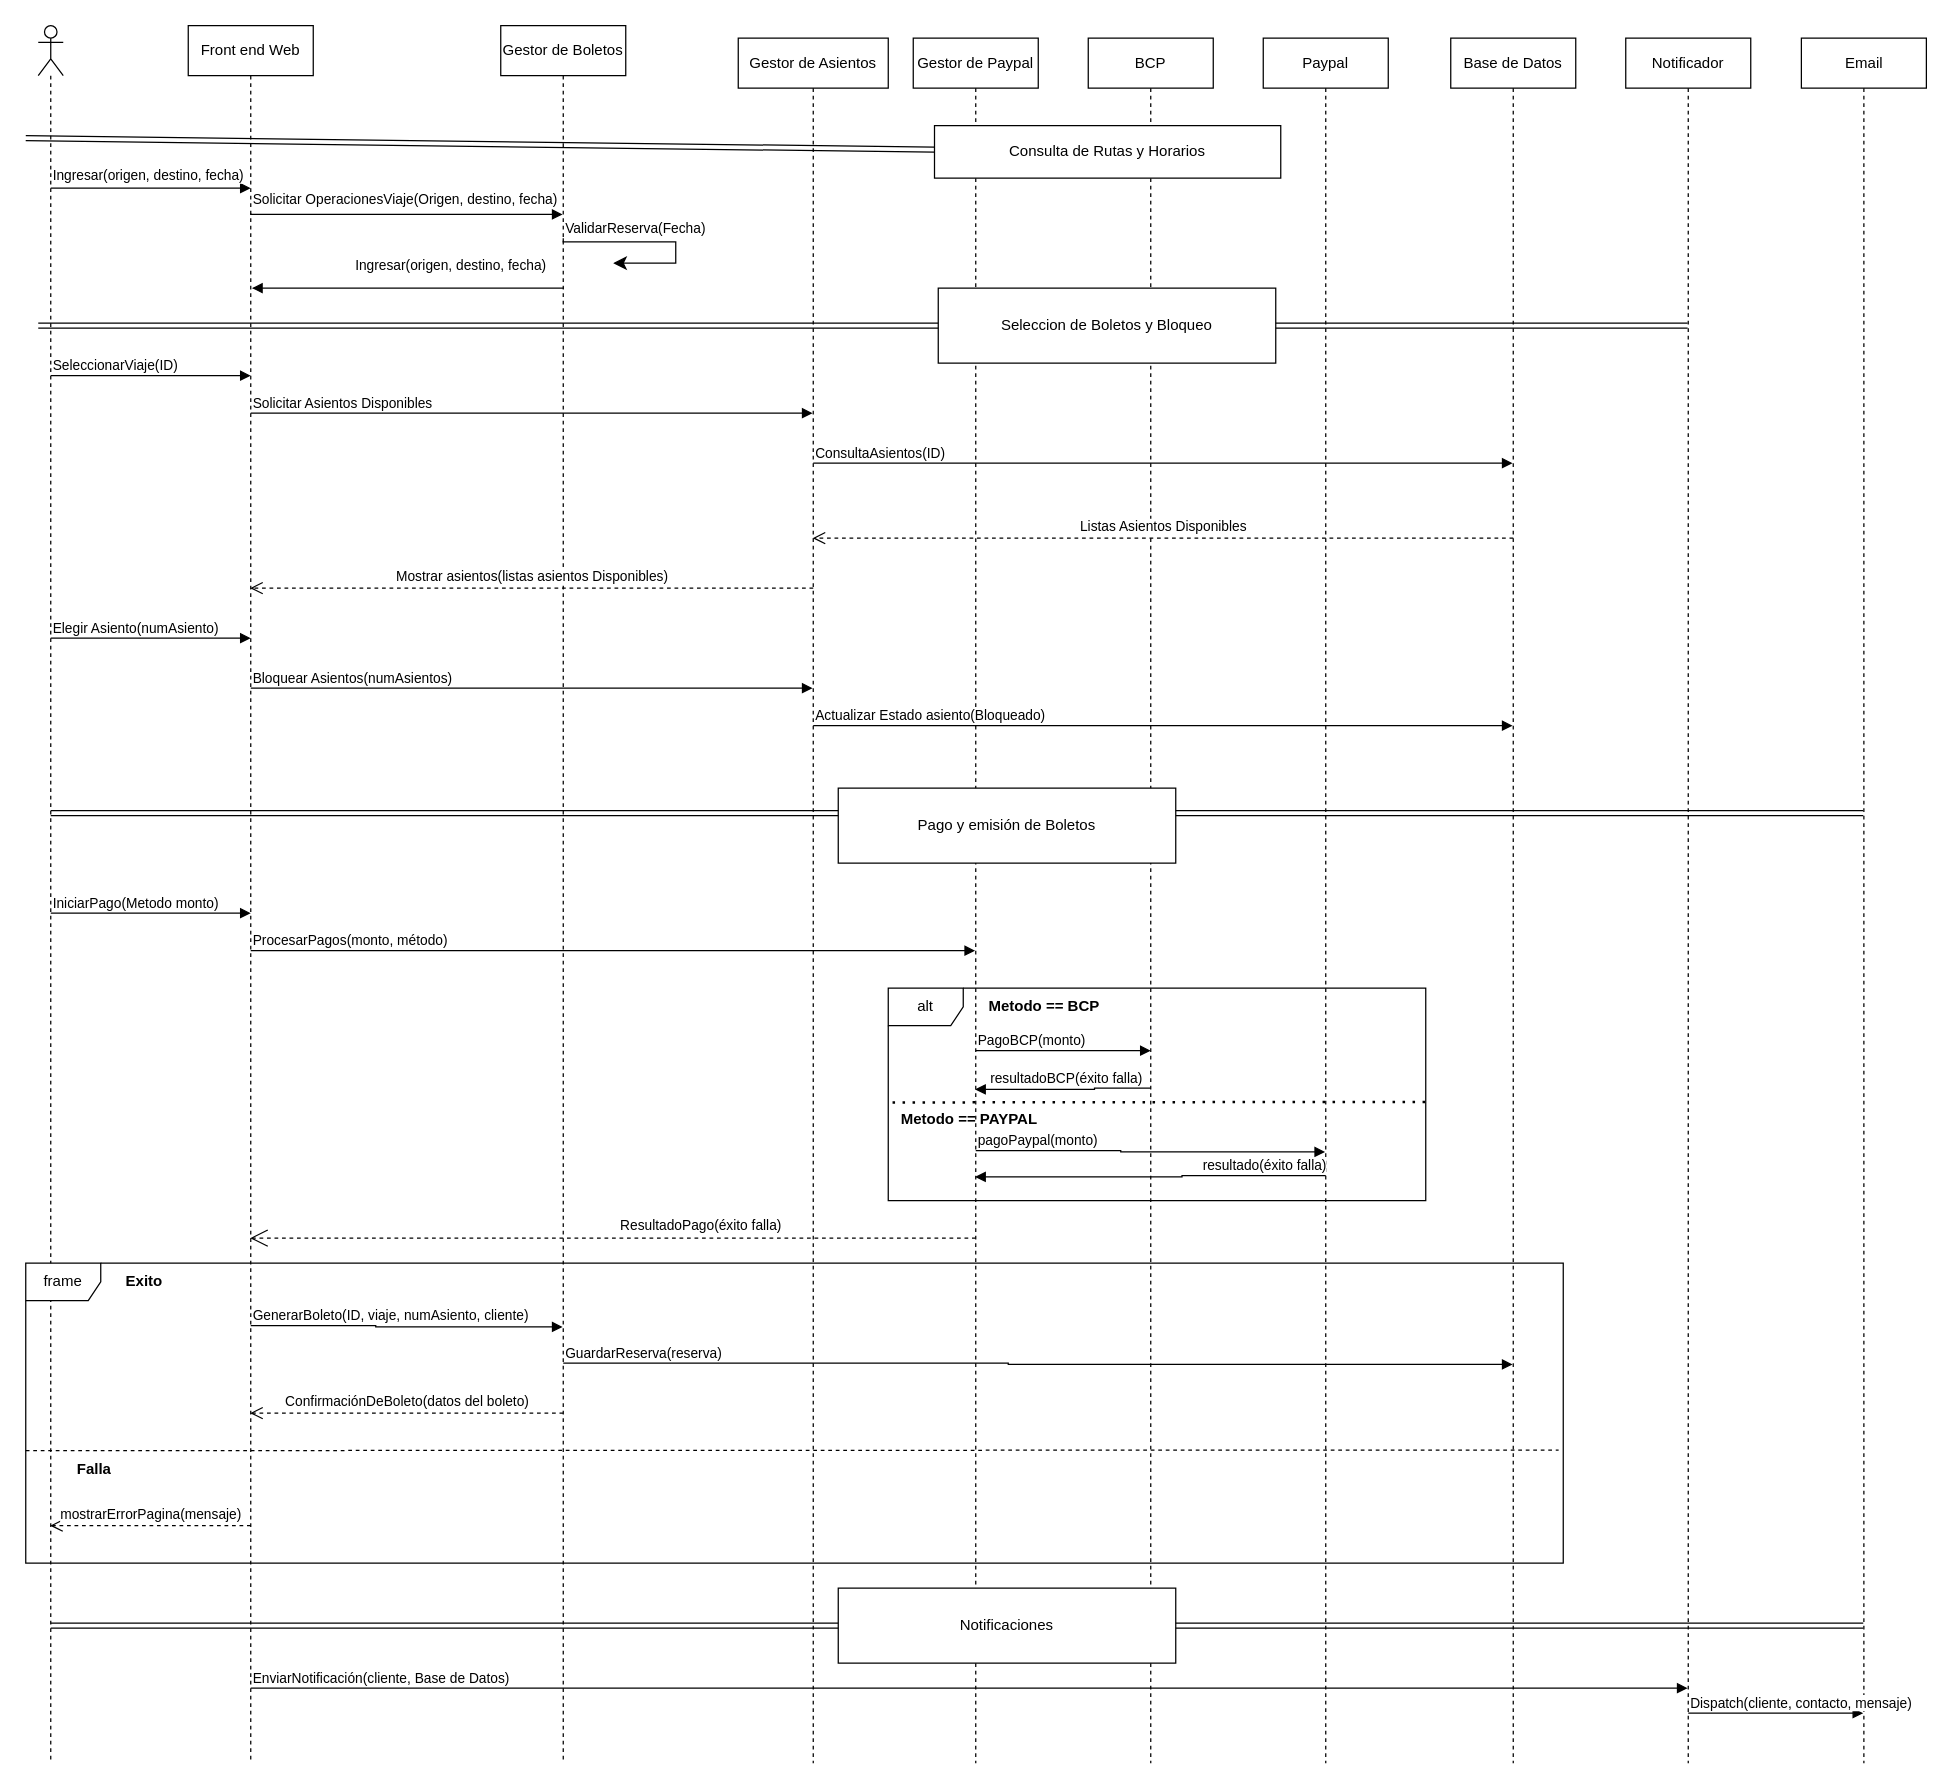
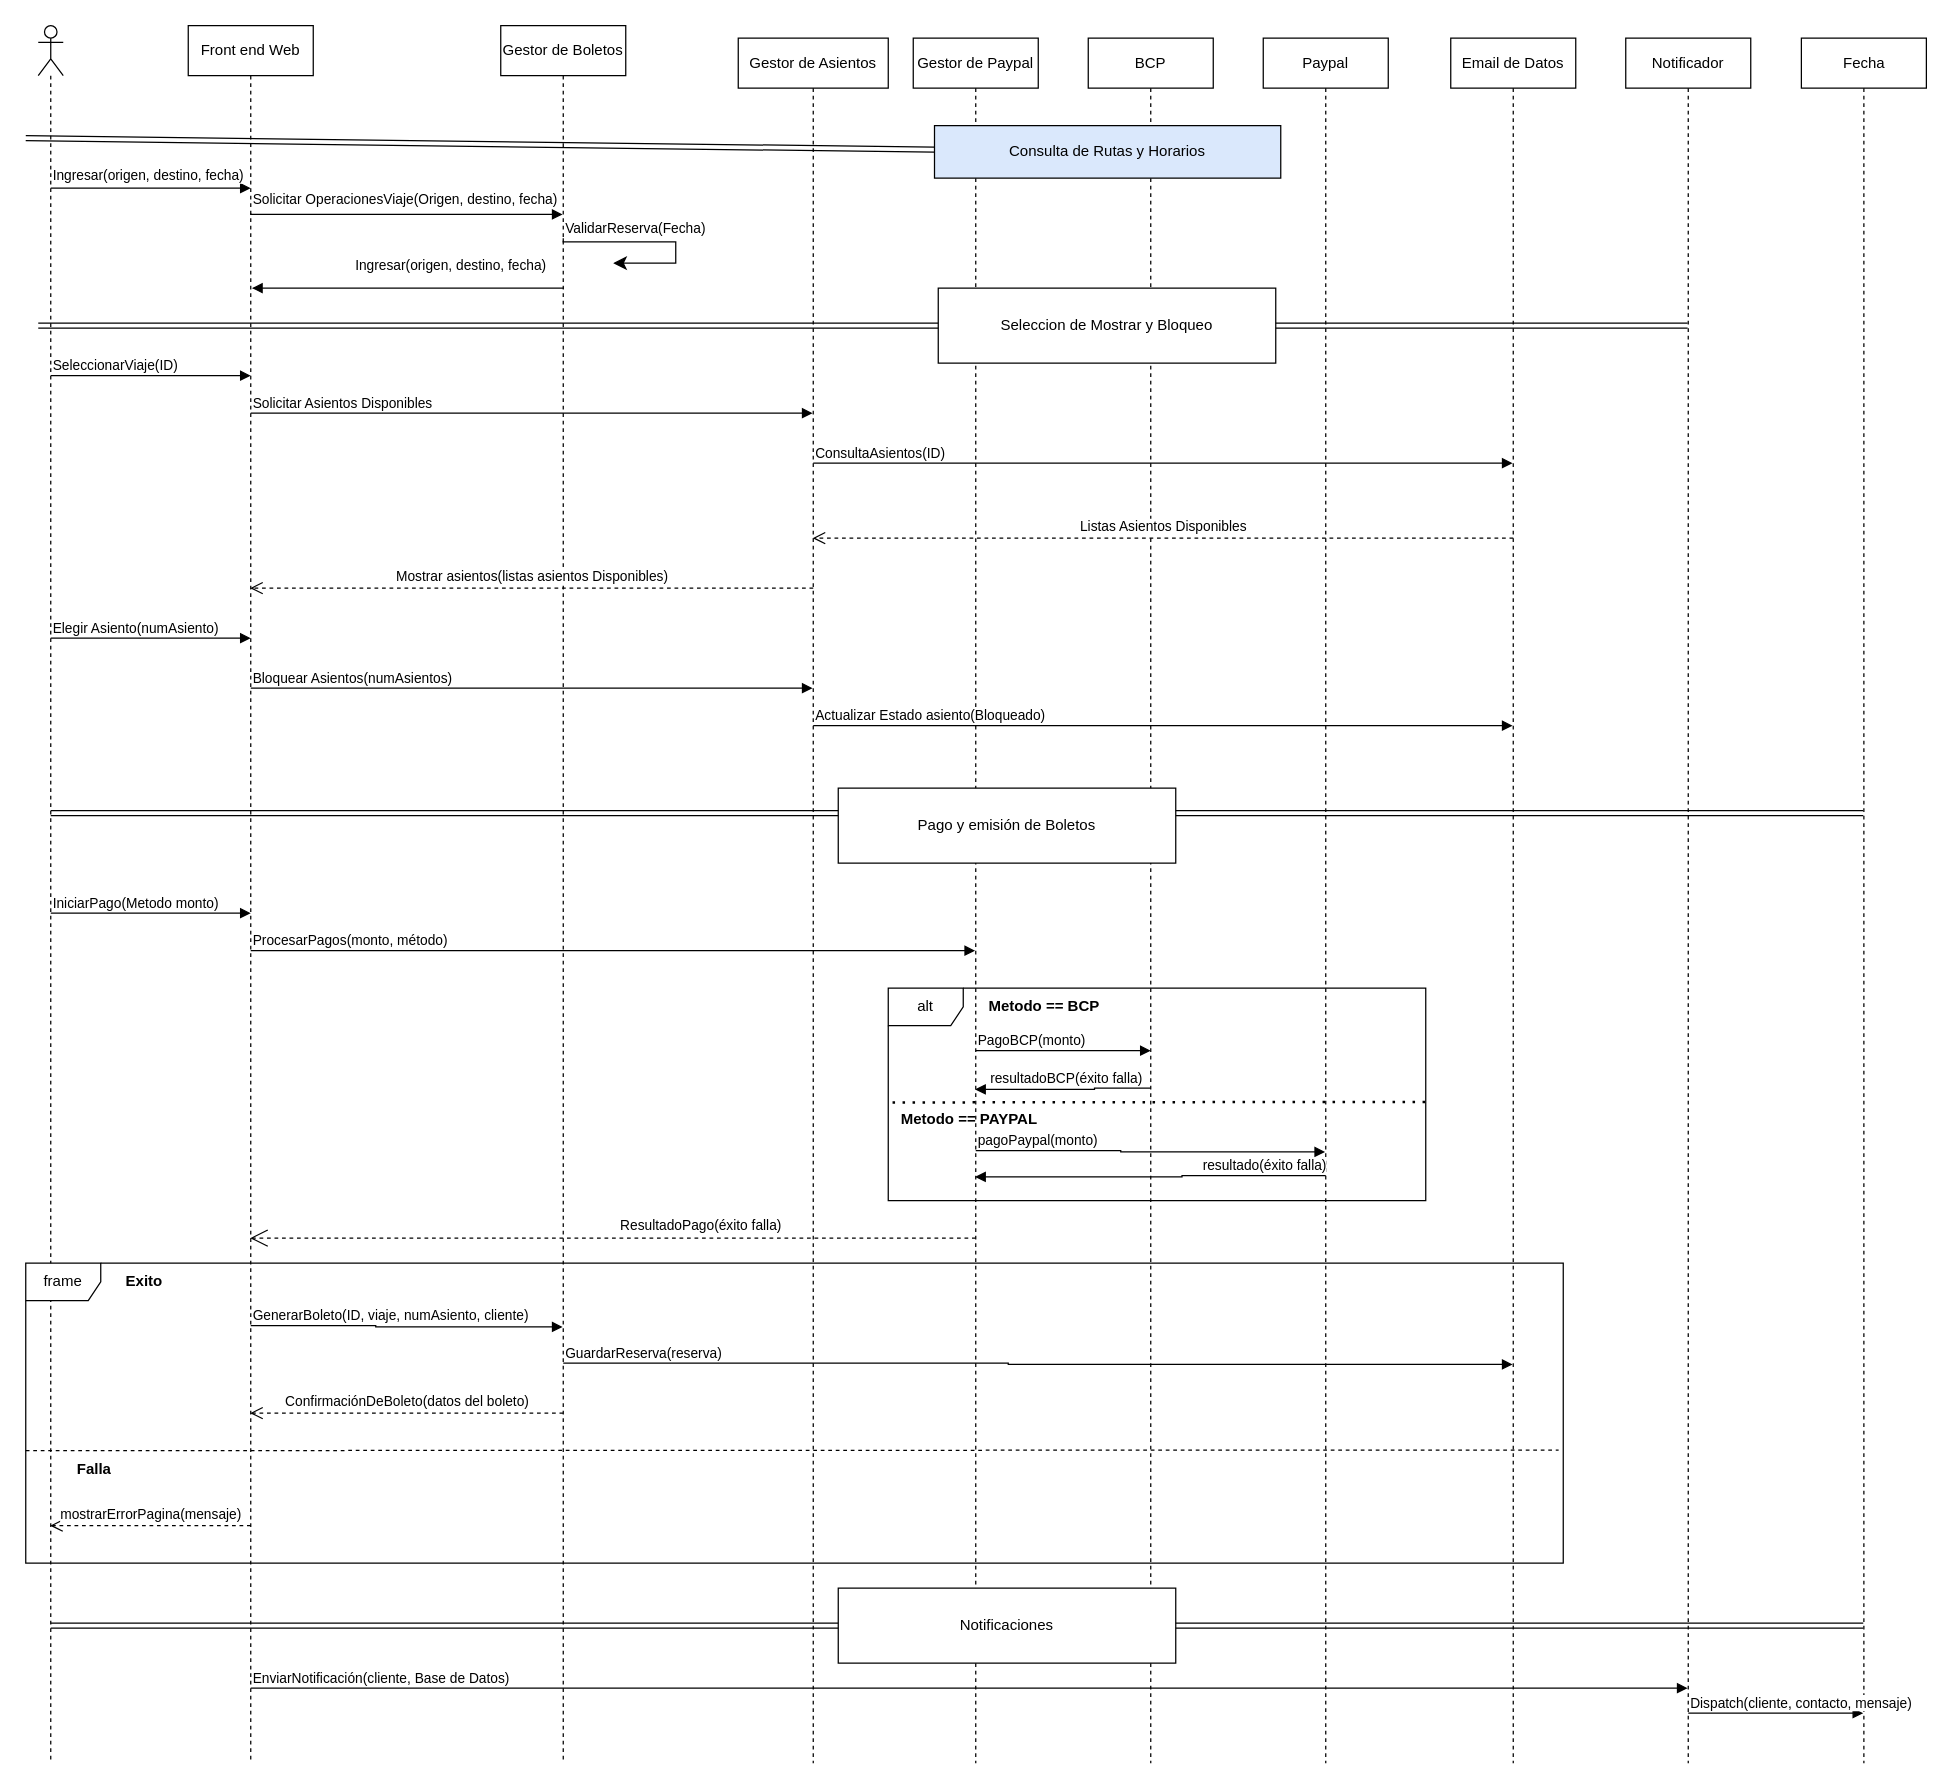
(1513, 63) -> (1513, 63)
(1864, 63) -> (1864, 63)
(1108, 152) -> (1108, 152)
(1107, 326) -> (1107, 326)
